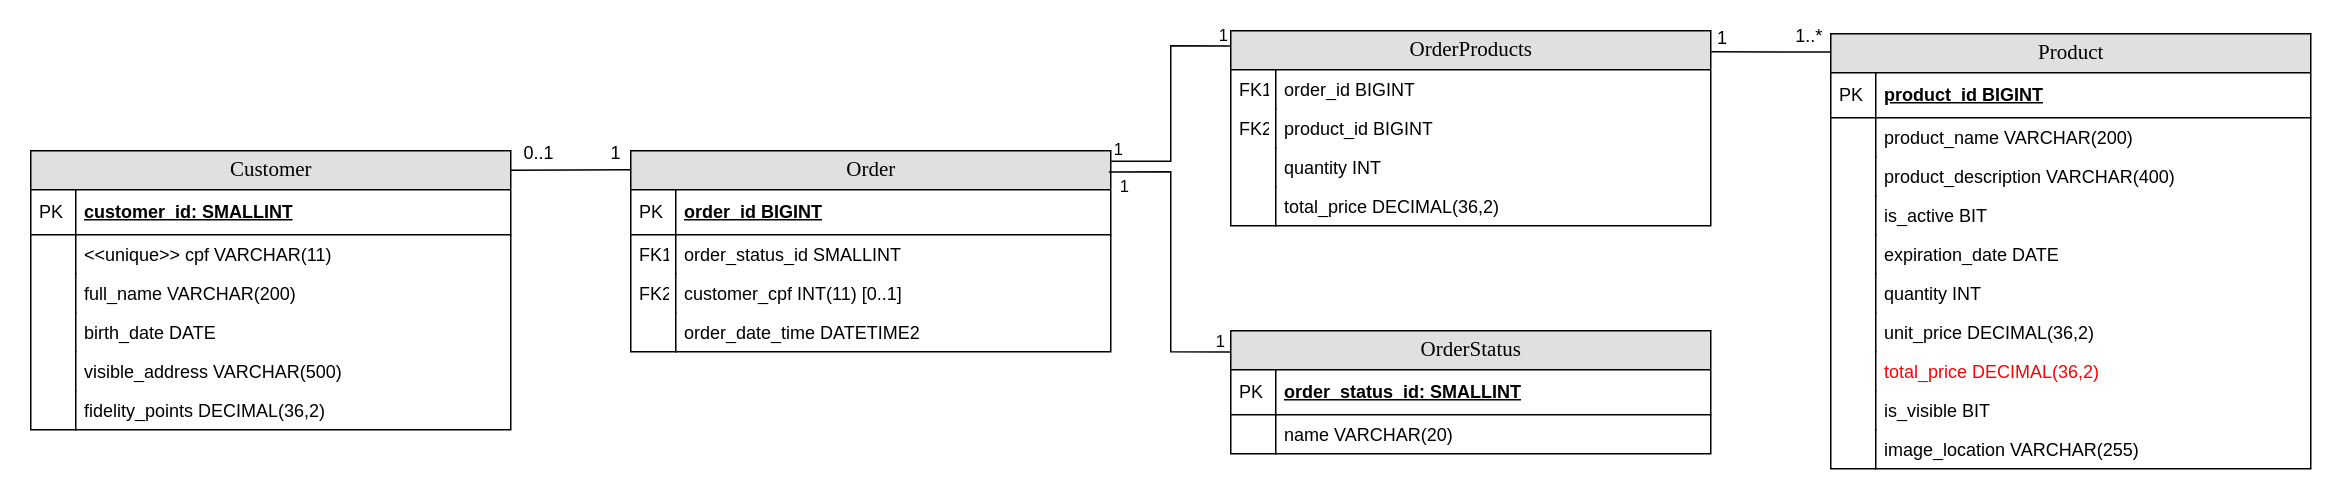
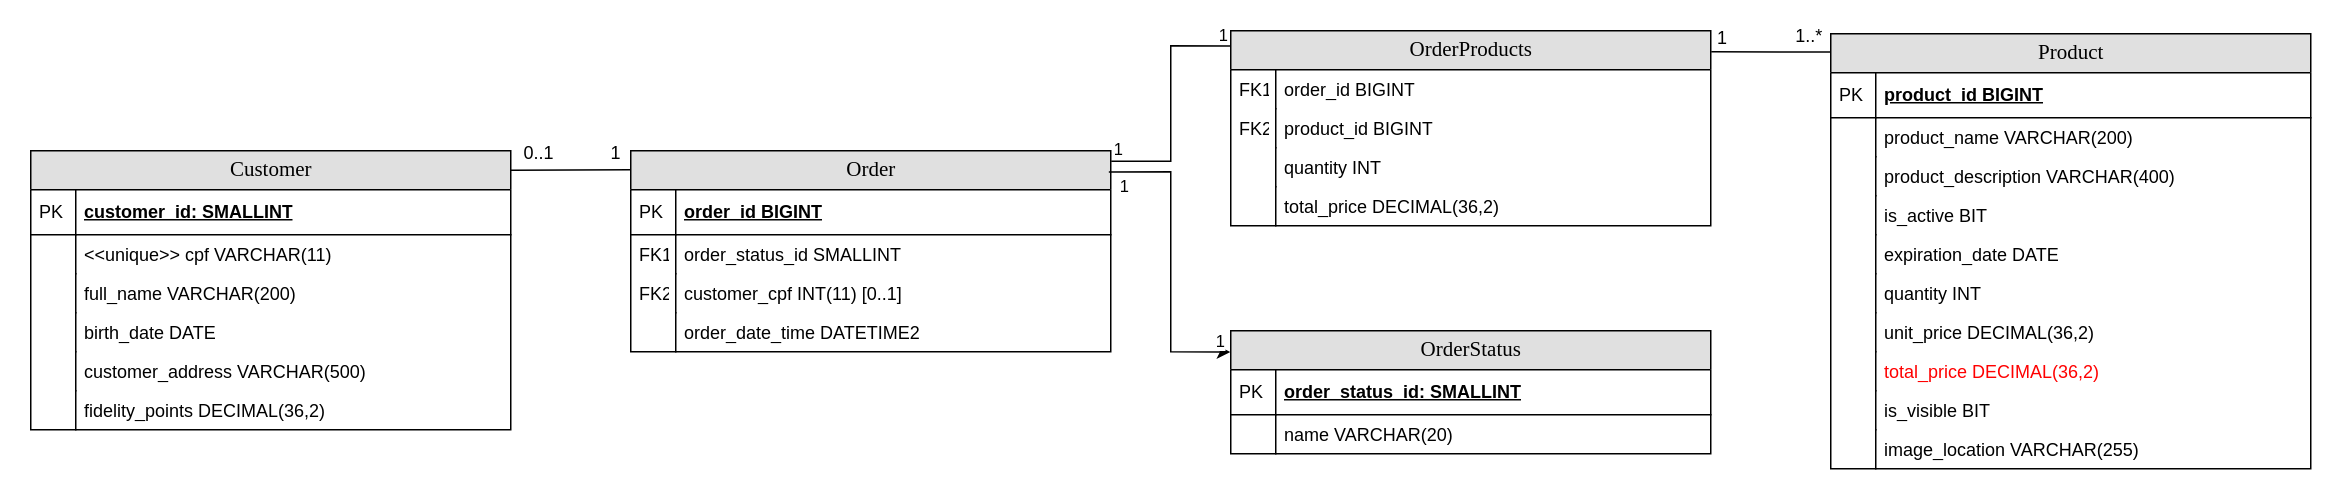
(1222, 352) -> (1219, 352)
(217, 373) -> (229, 373)
